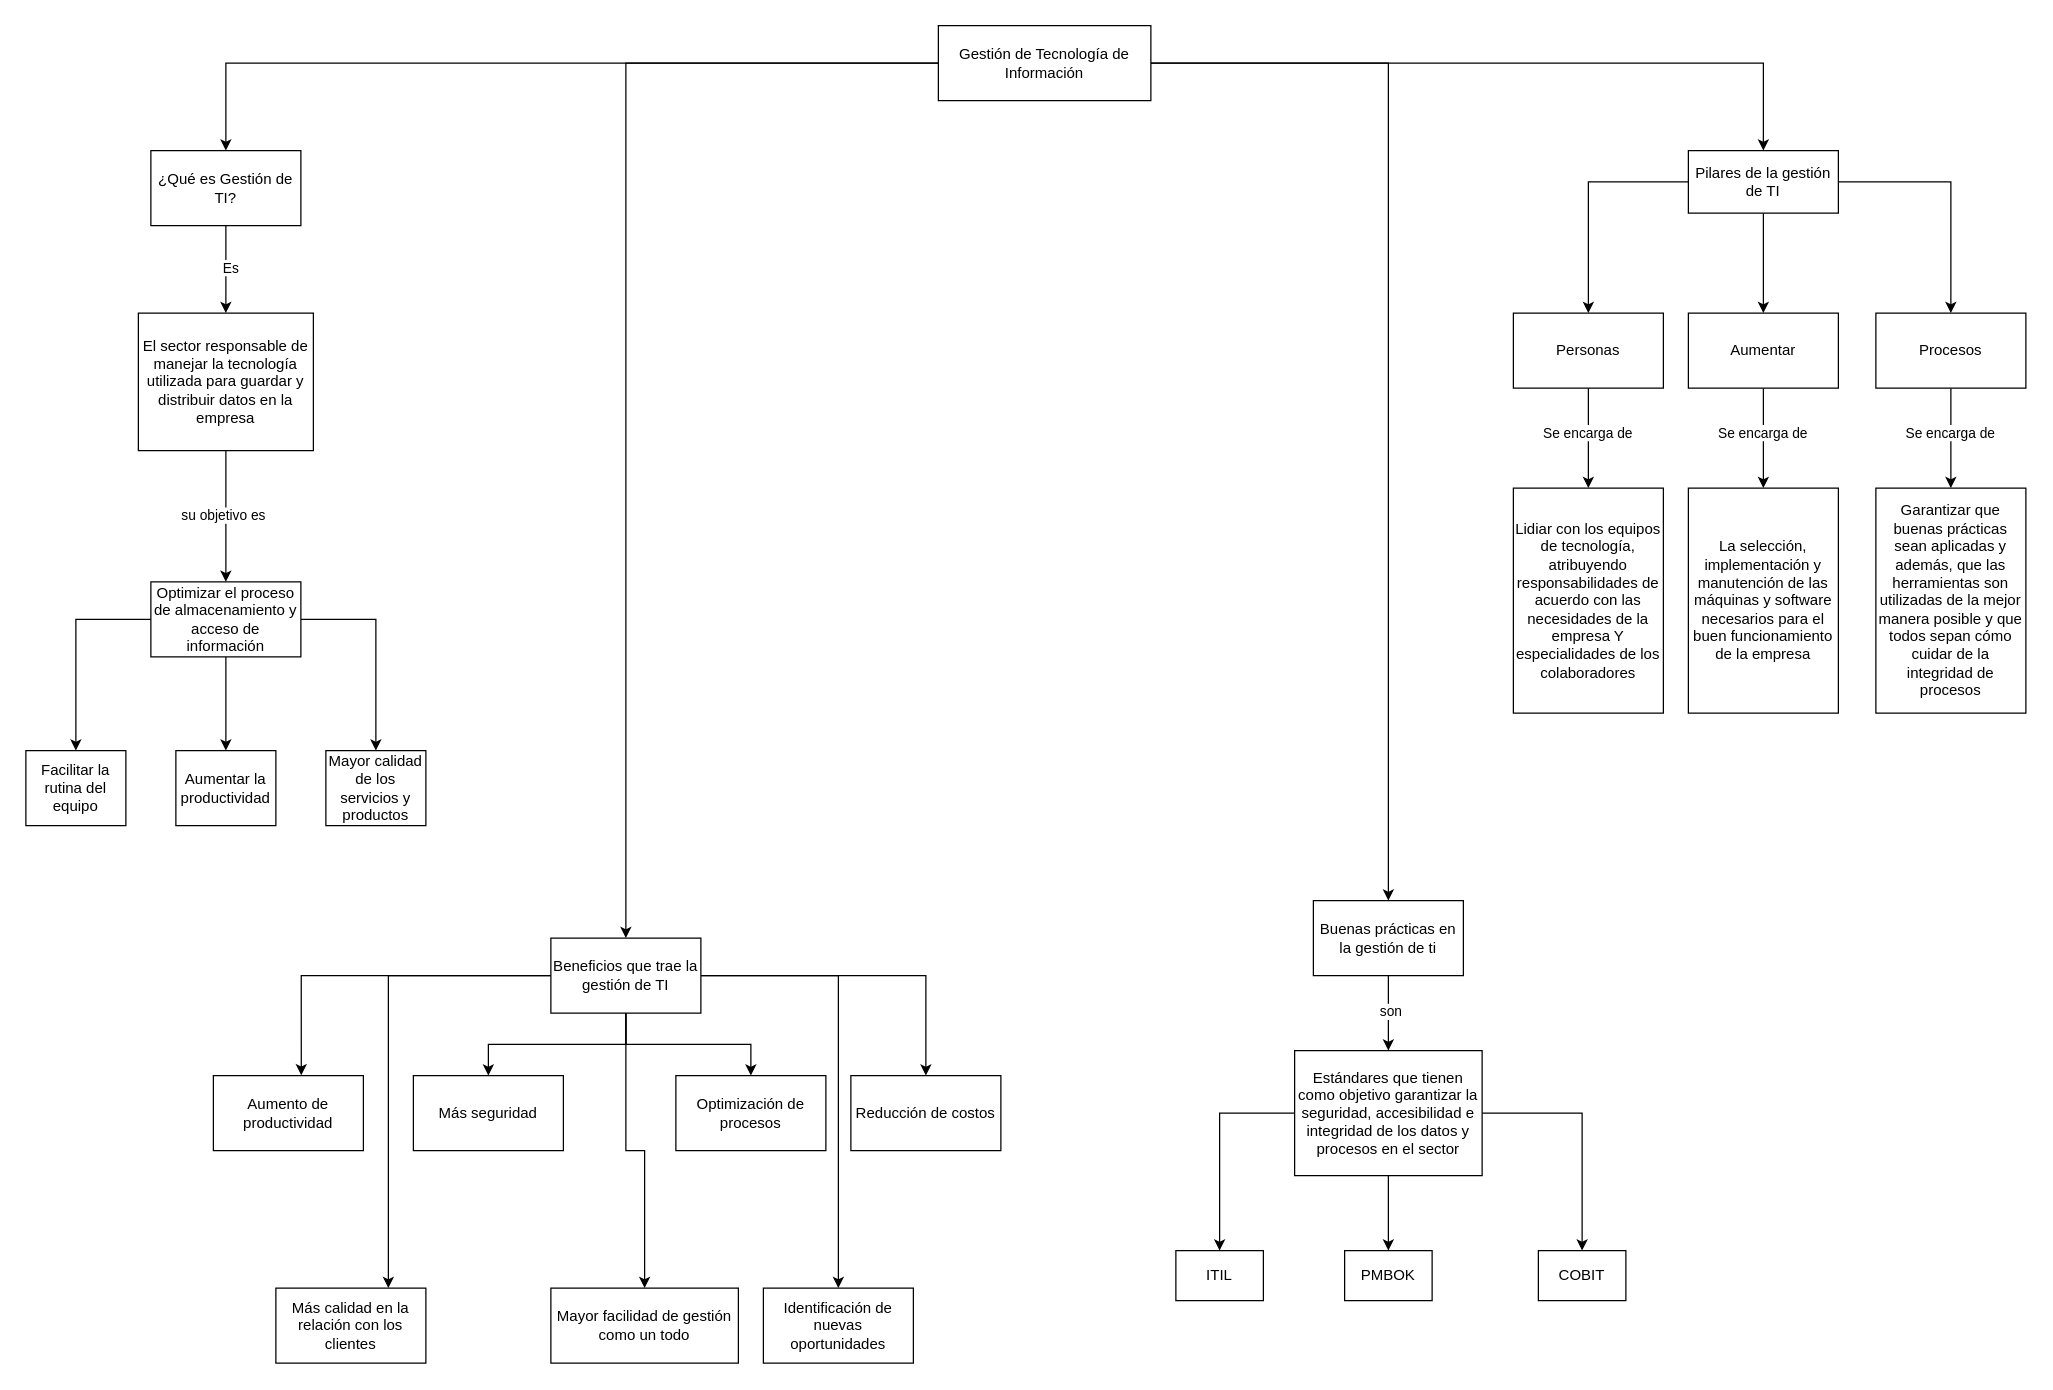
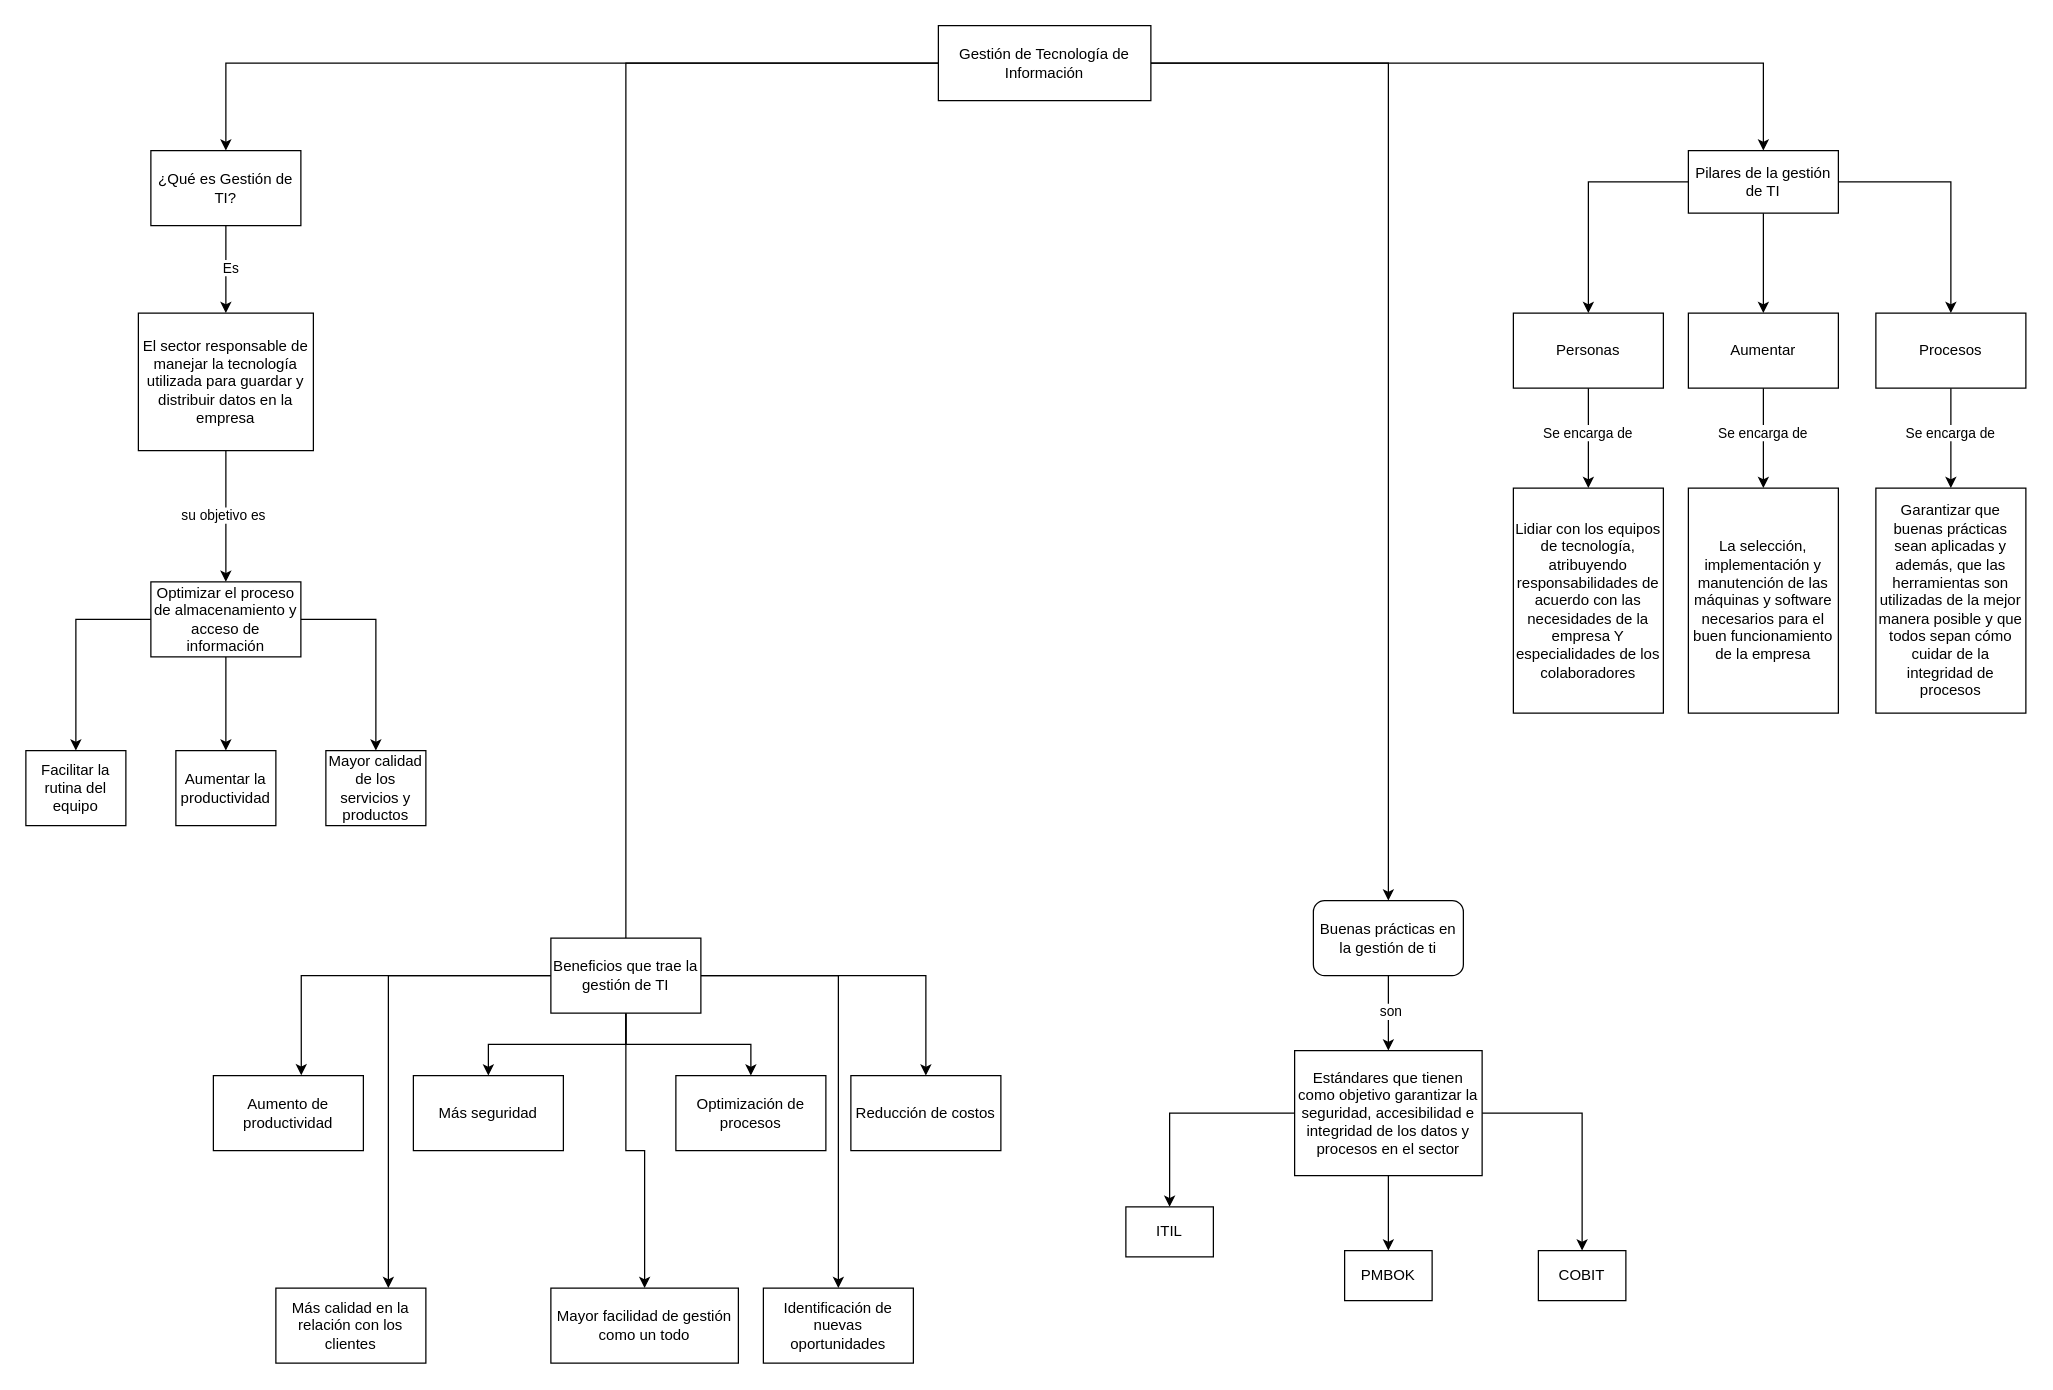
(626, 928) -> (626, 931)
(1388, 938) -> (1388, 938)
(1219, 1276) -> (1169, 1232)
